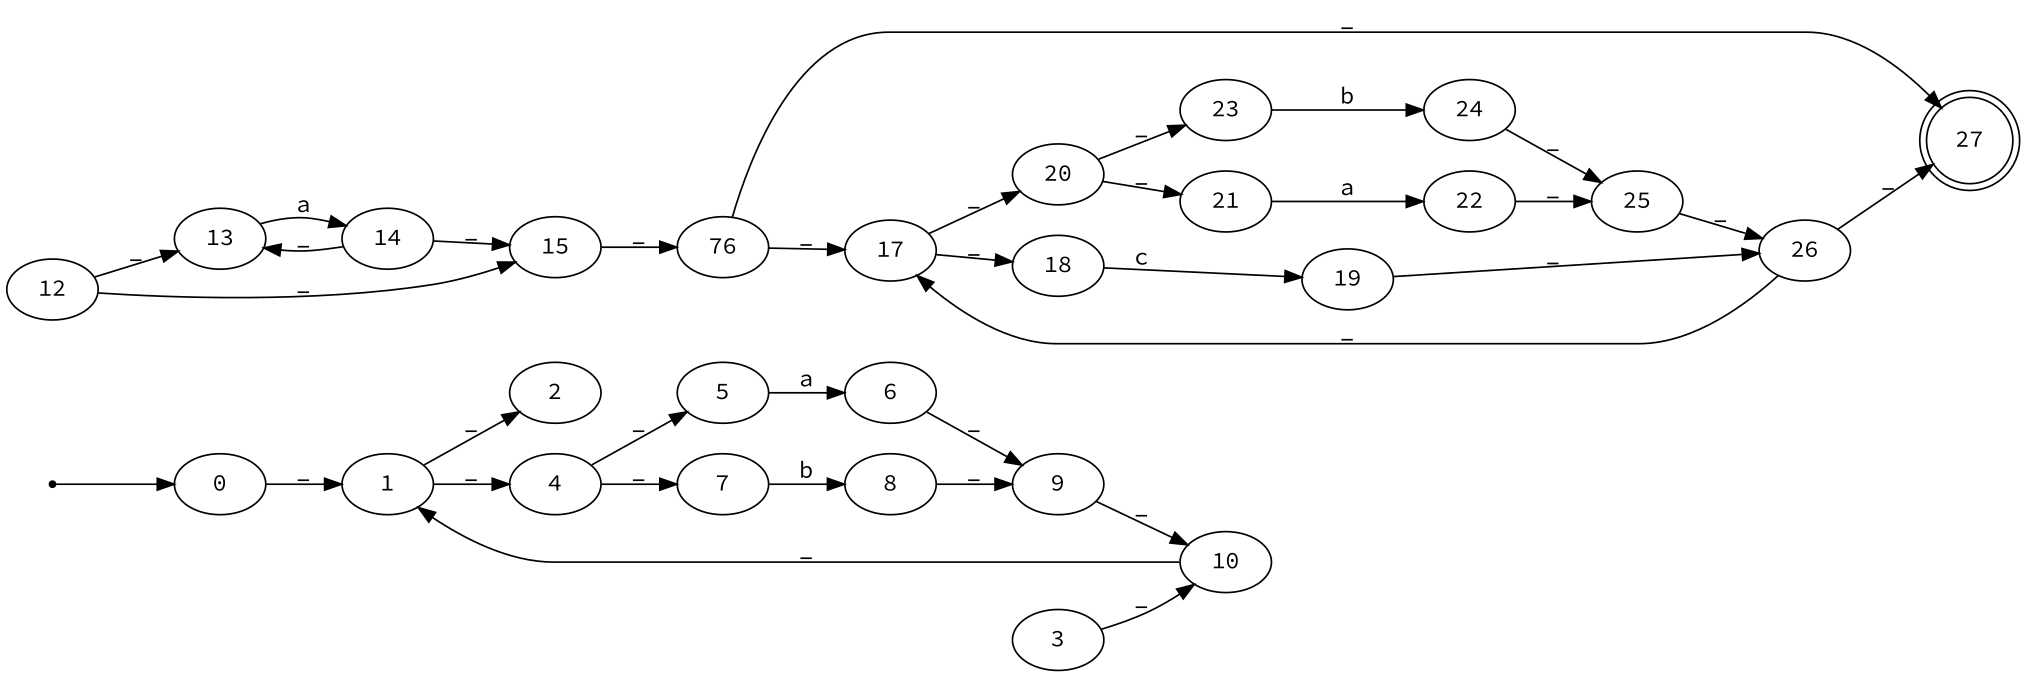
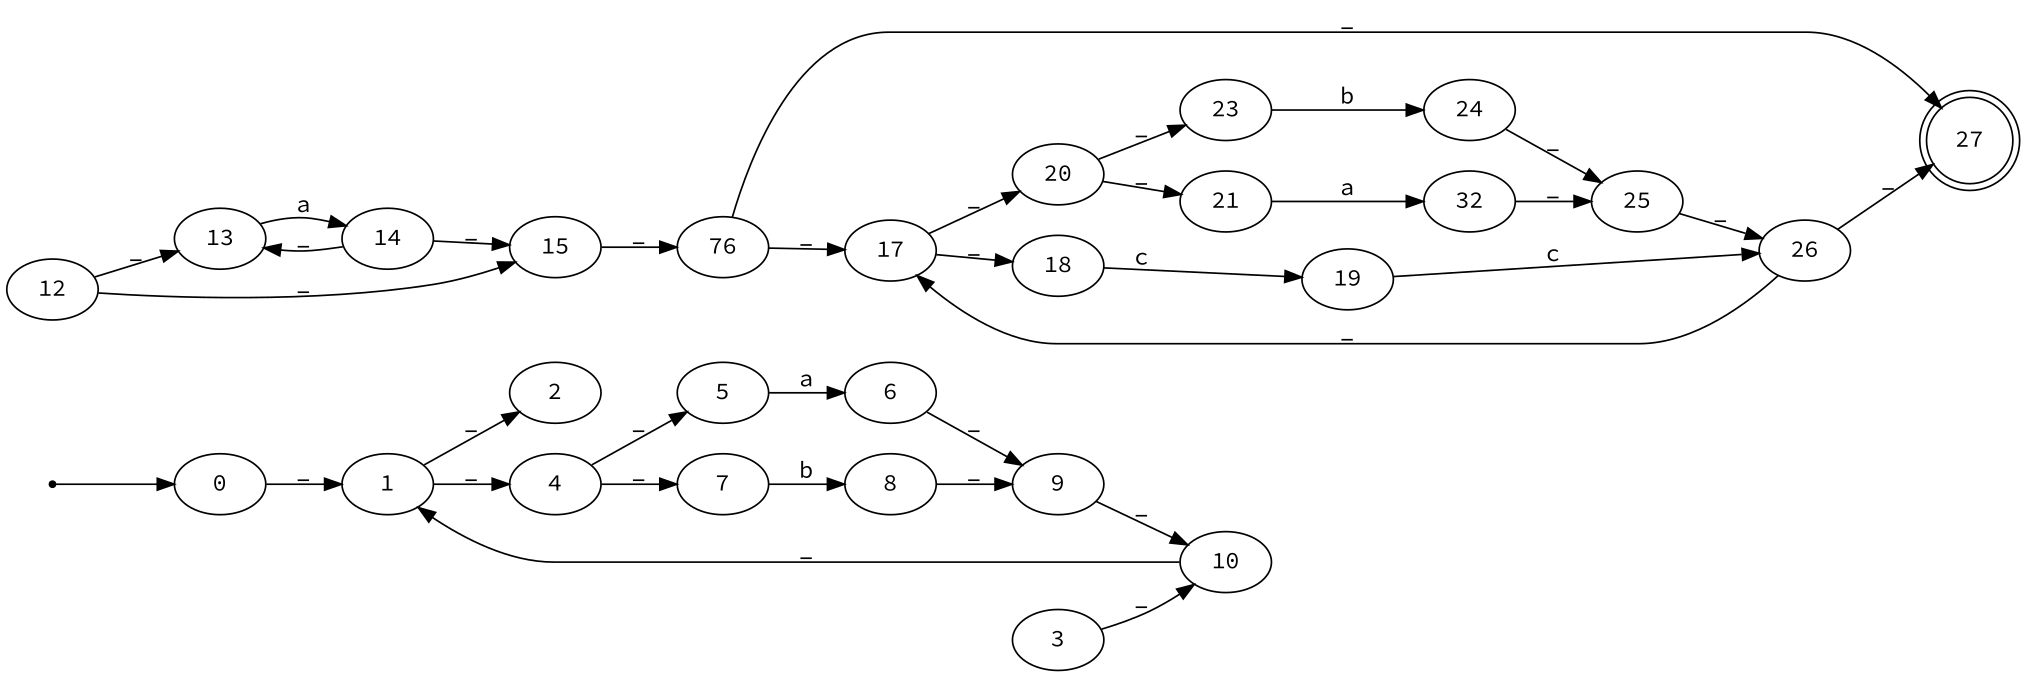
(1470, 201) -> (1470, 201)
(1553, 255) -> (1553, 255)
